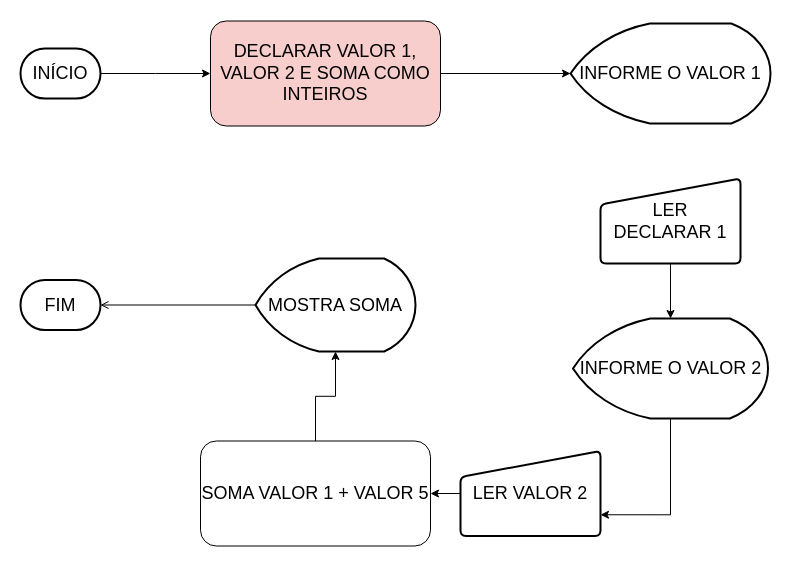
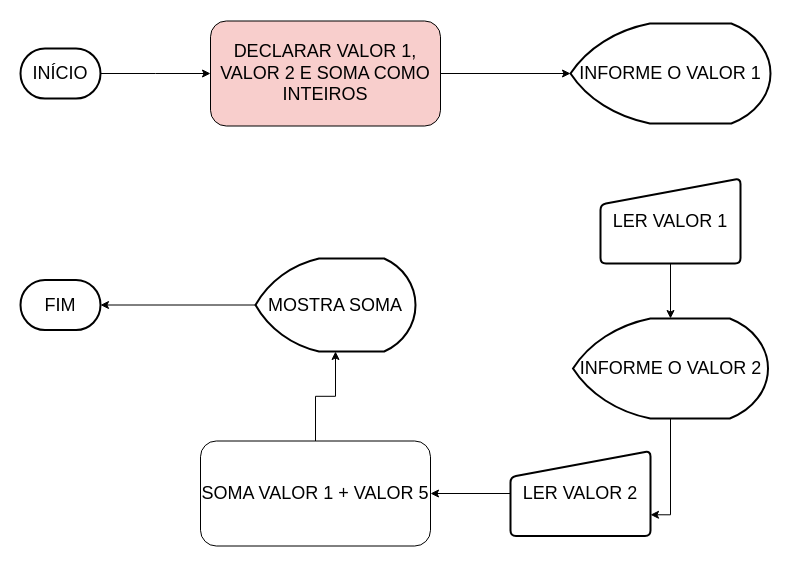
(671, 222) -> (671, 222)
(107, 305) -> (109, 305)
(531, 494) -> (581, 494)
